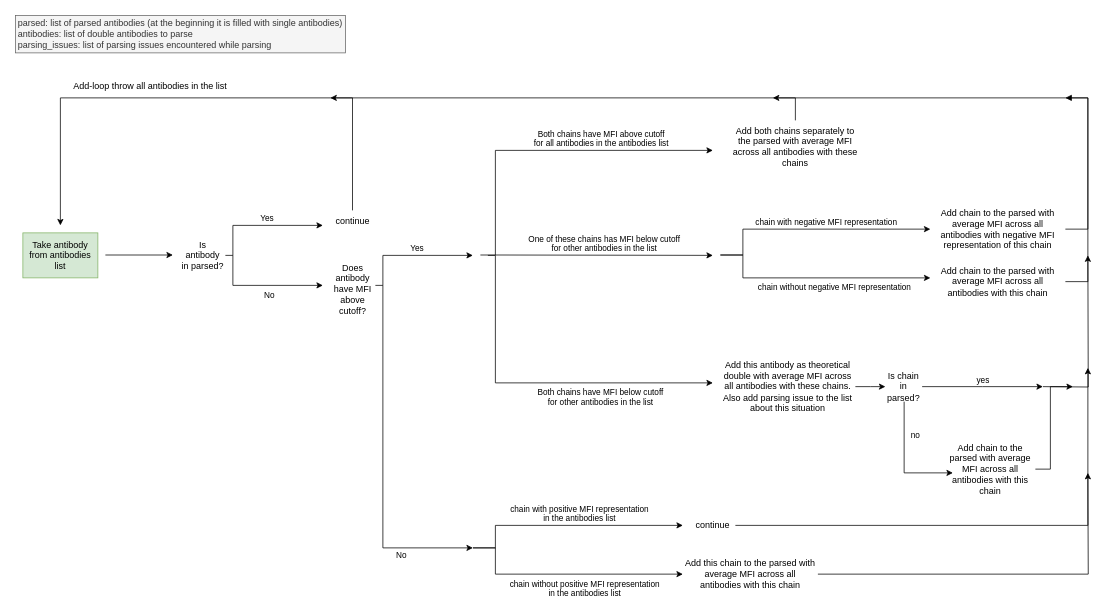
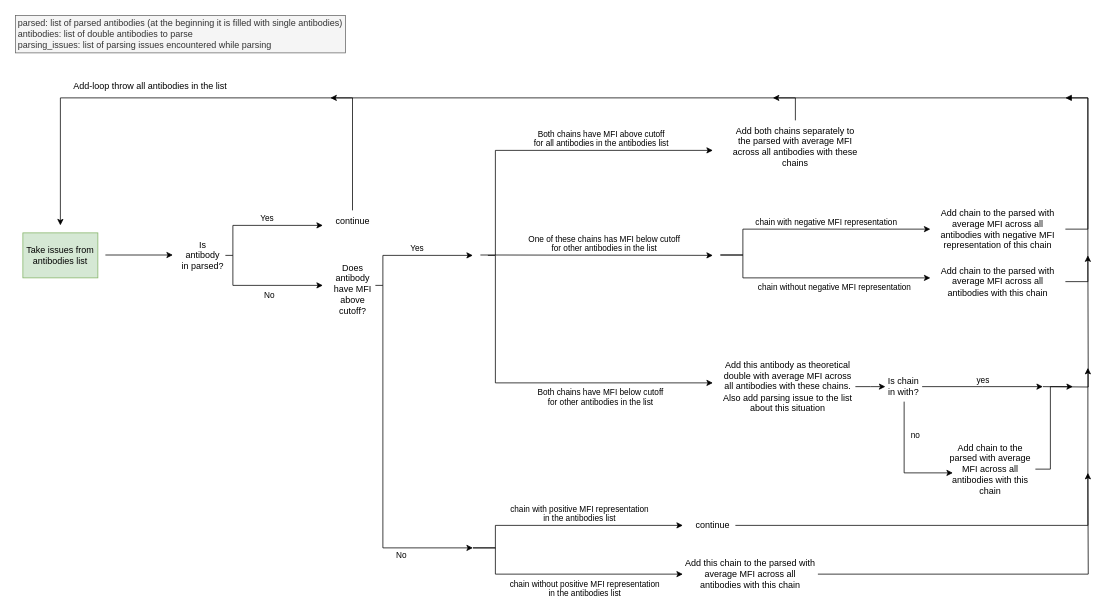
(60, 255) -> (60, 255)
(904, 387) -> (904, 387)
